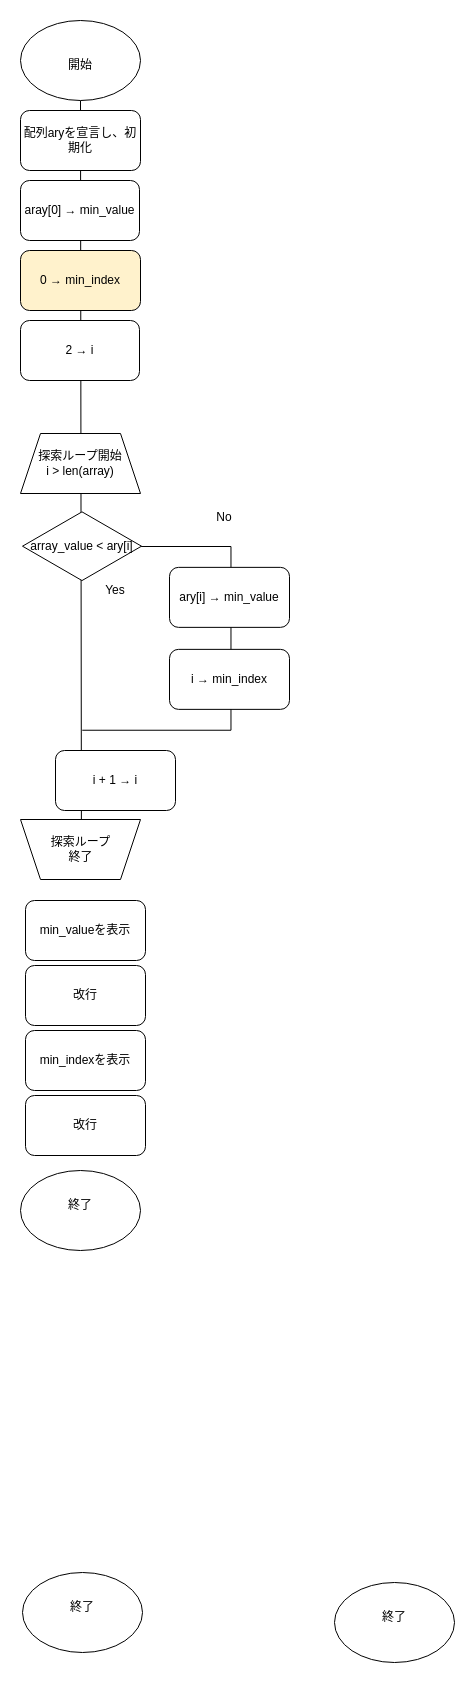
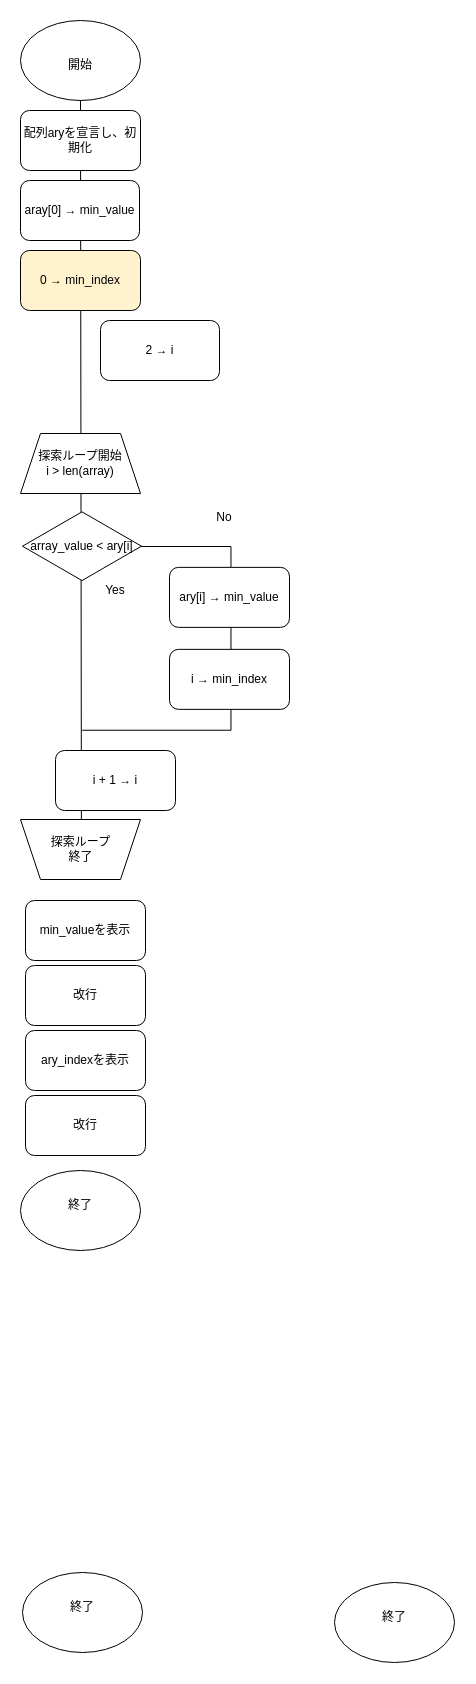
(80, 351) -> (160, 351)
(86, 1061) -> (86, 1061)
